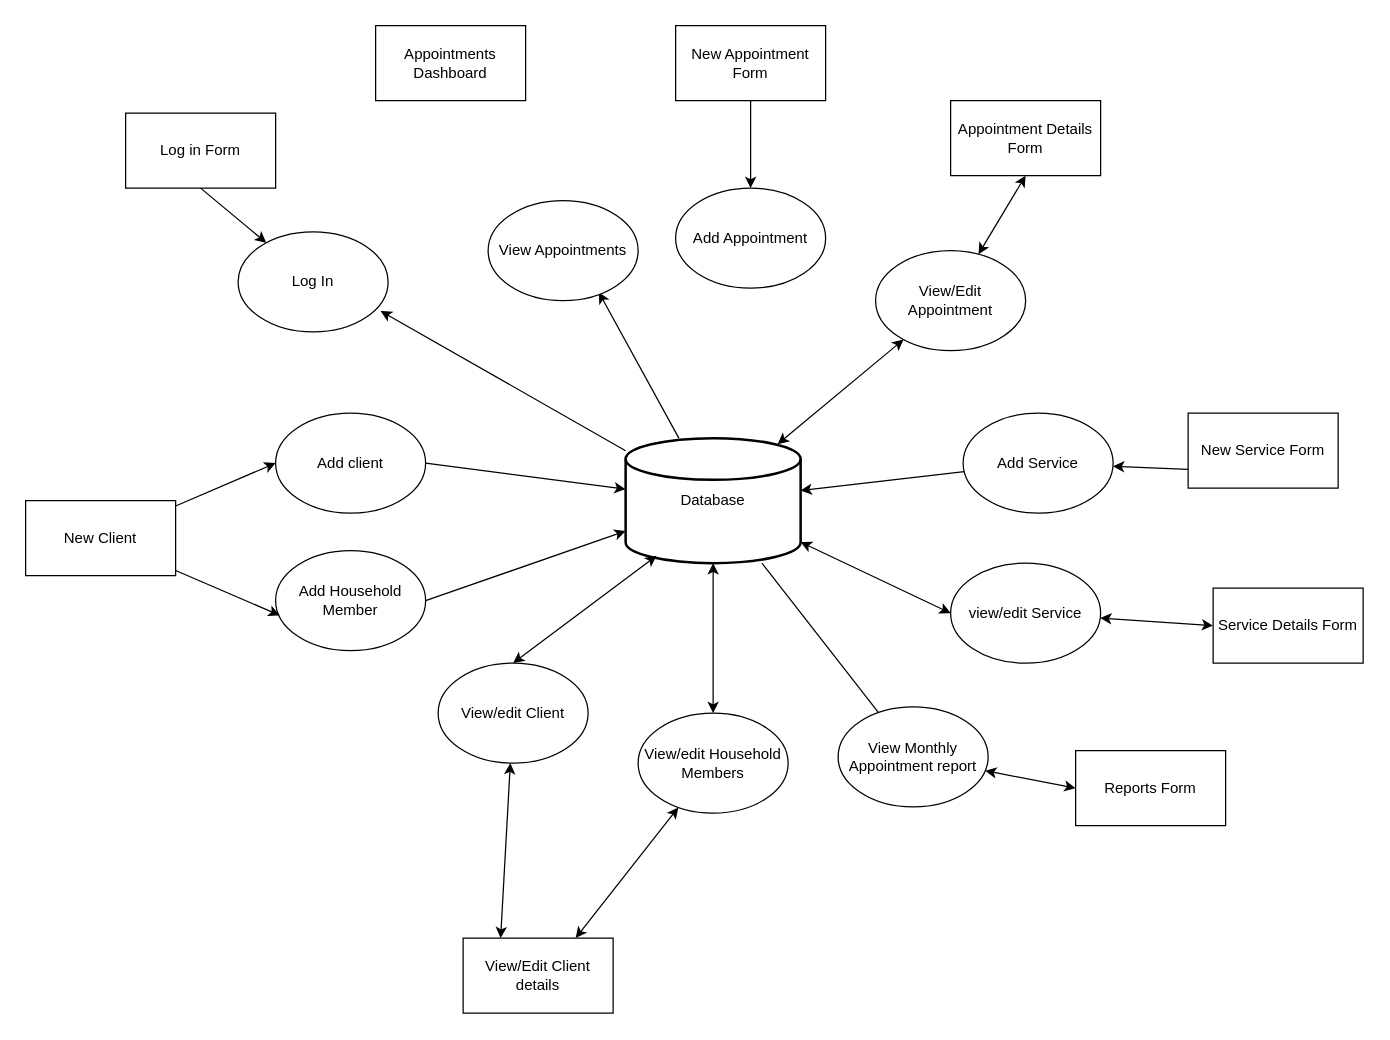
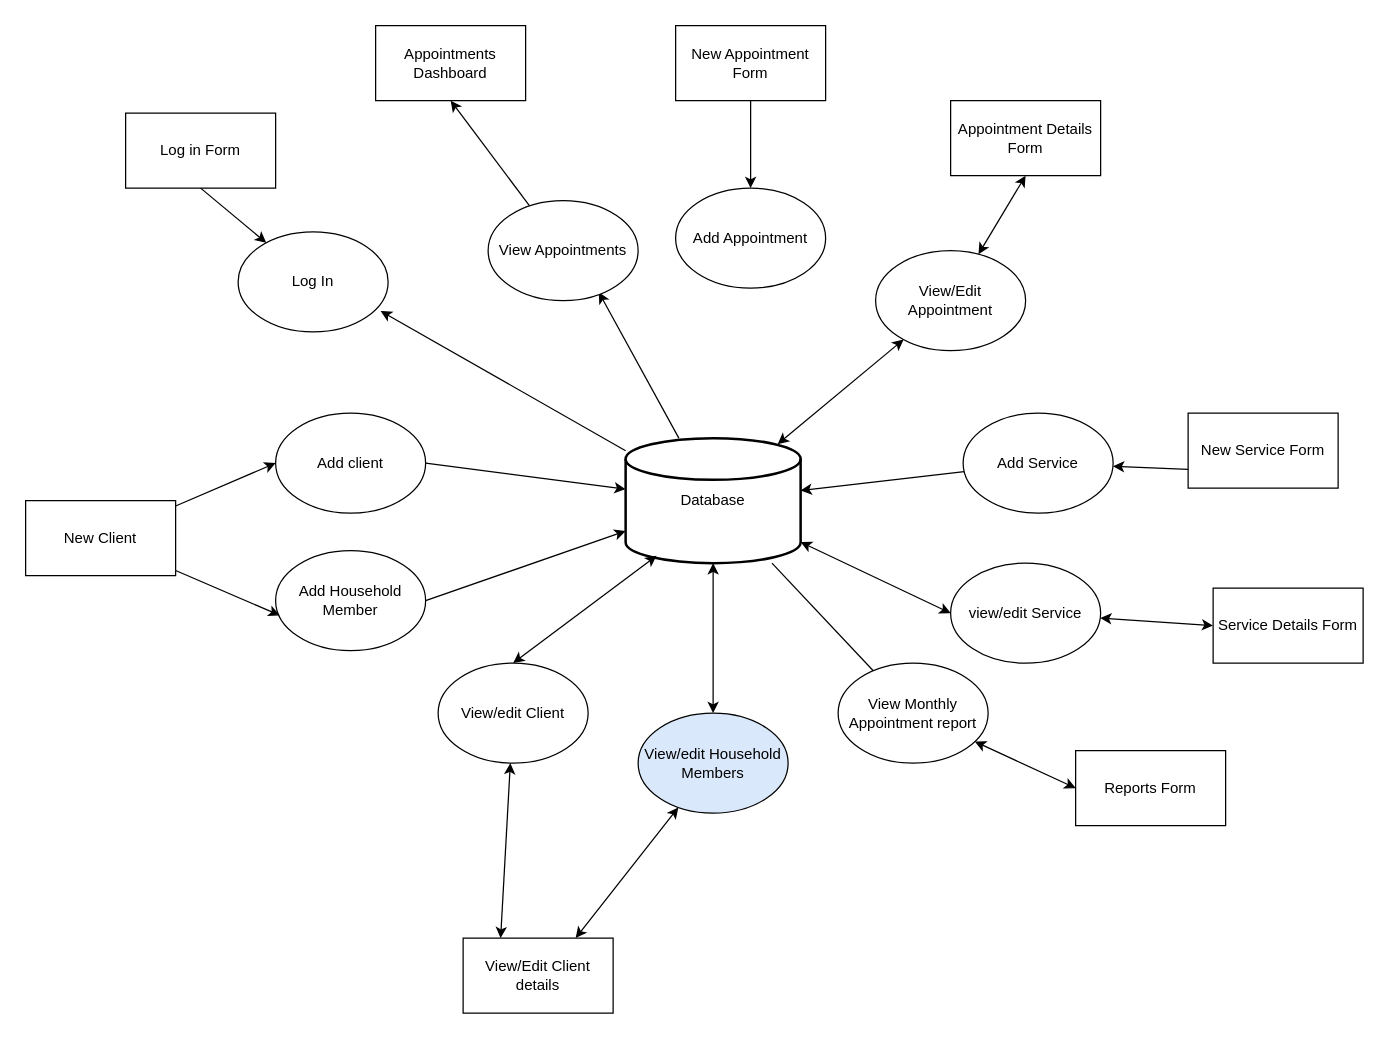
none -> (493, 157)
(913, 757) -> (913, 713)
(713, 763) -> (713, 763)
